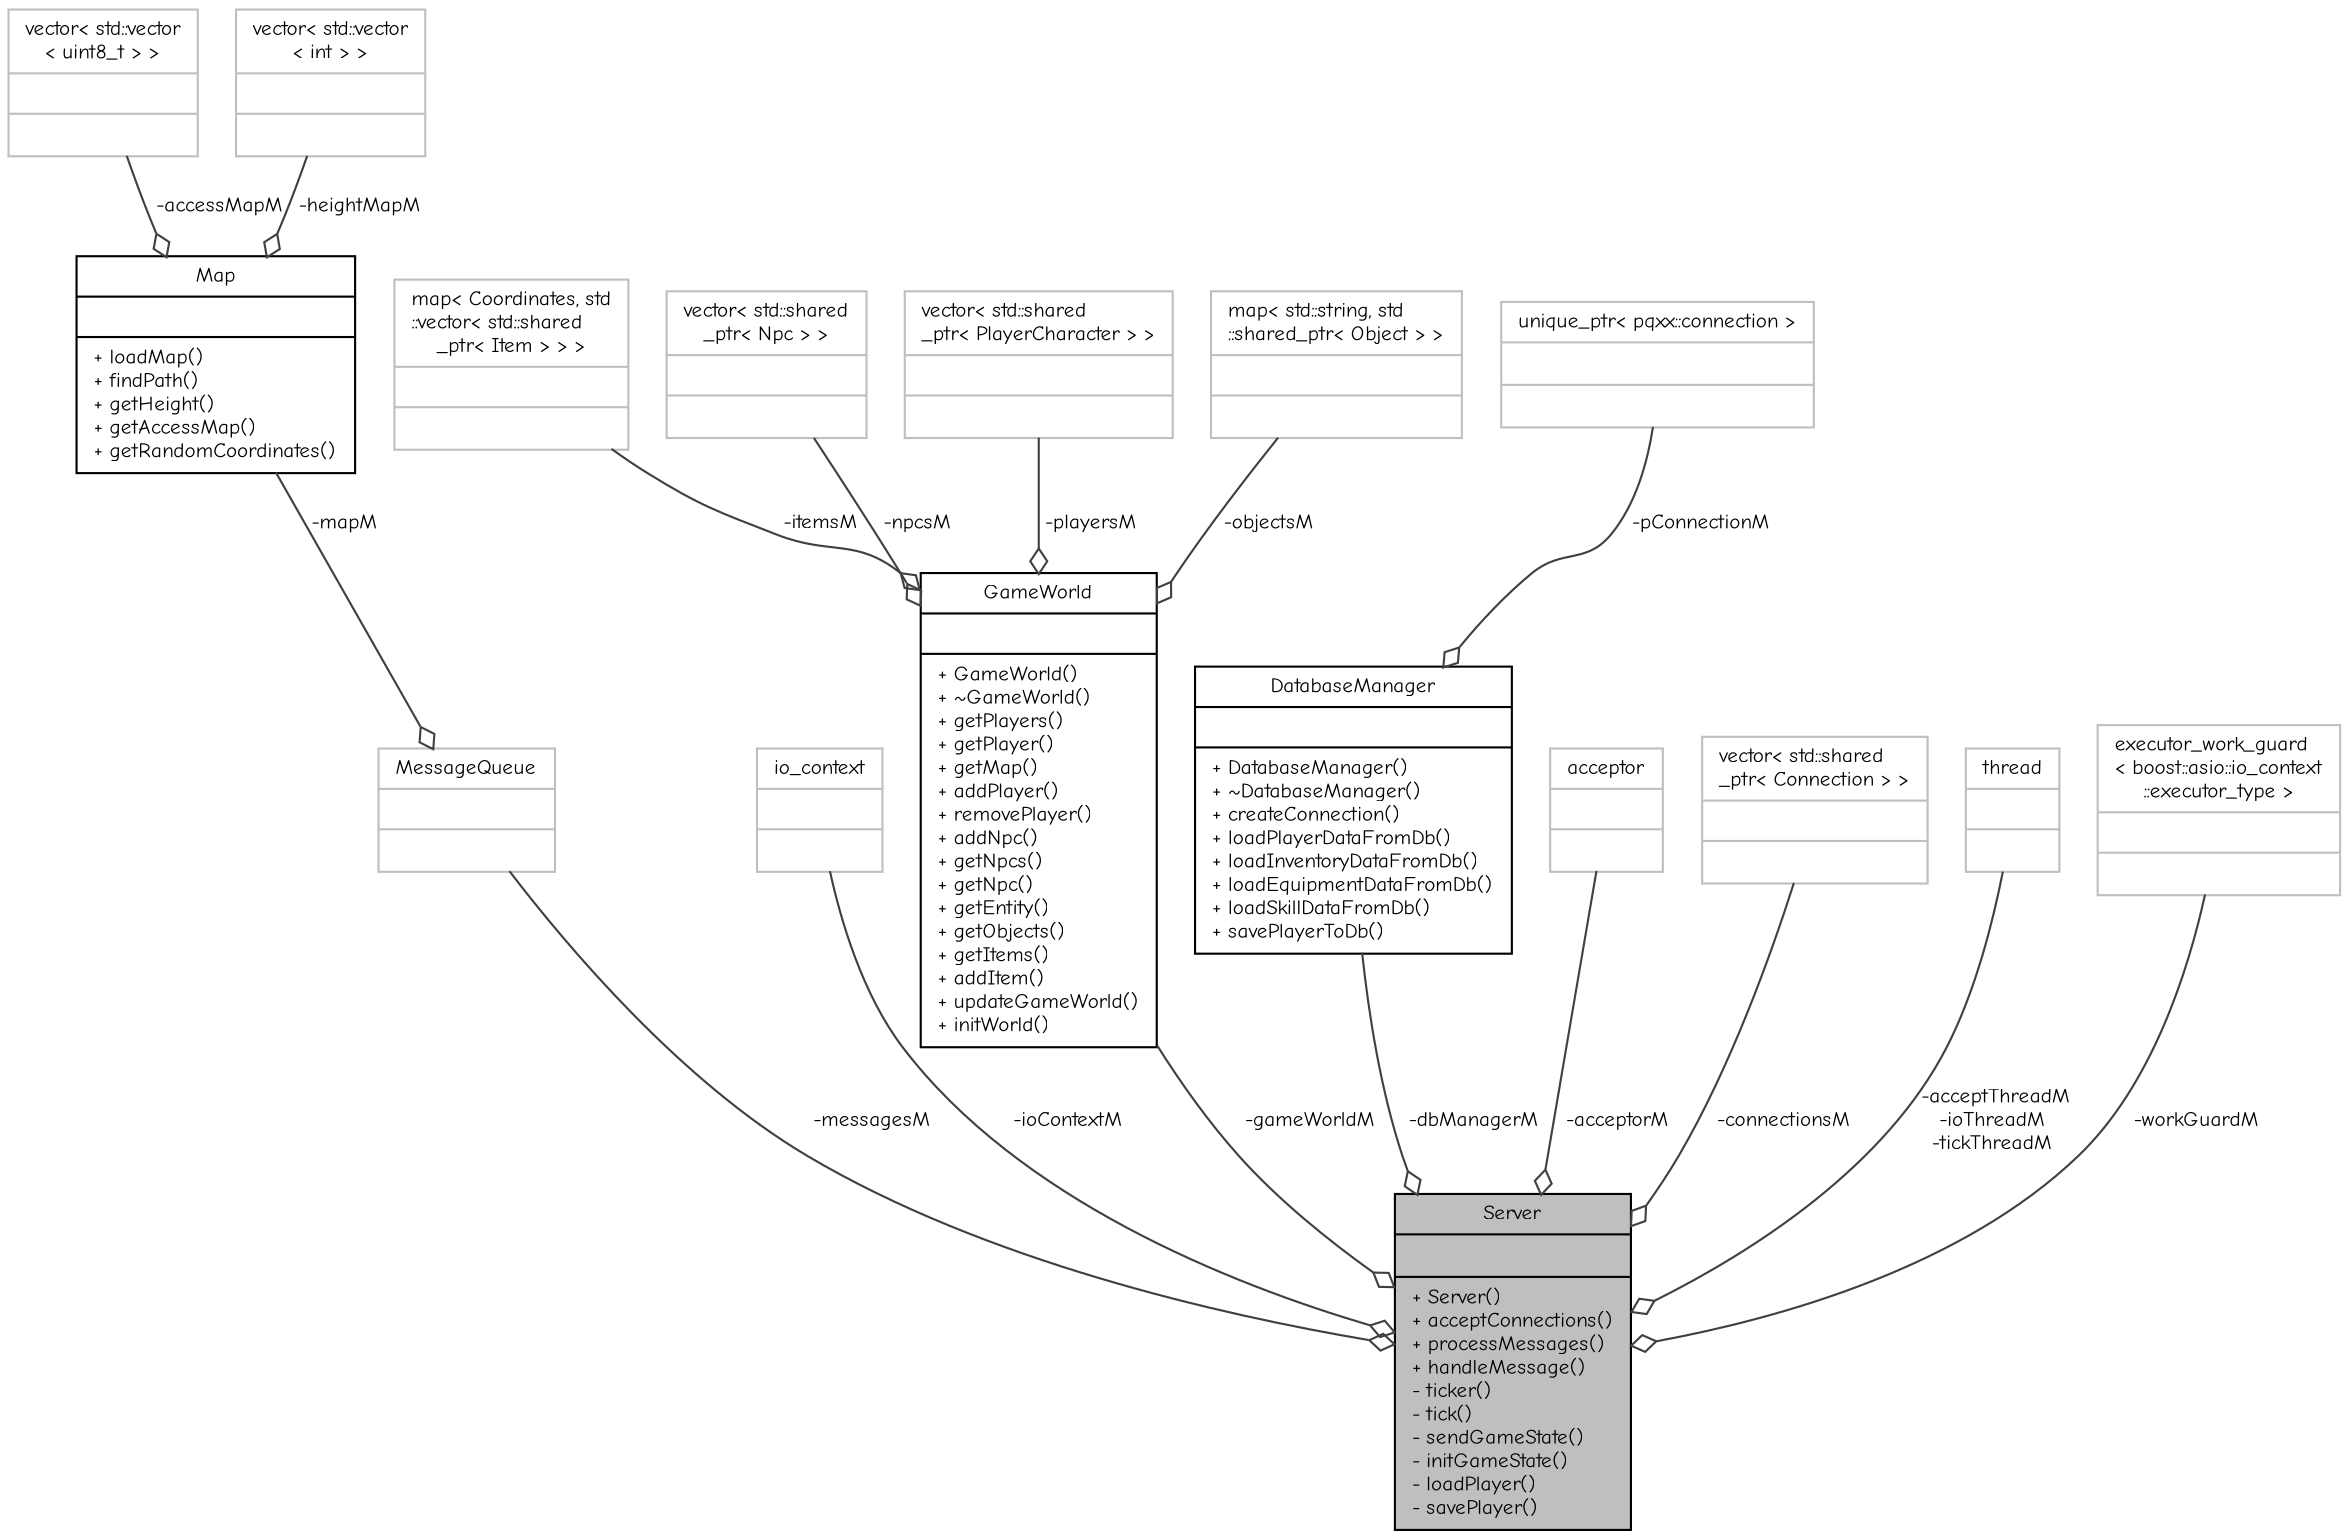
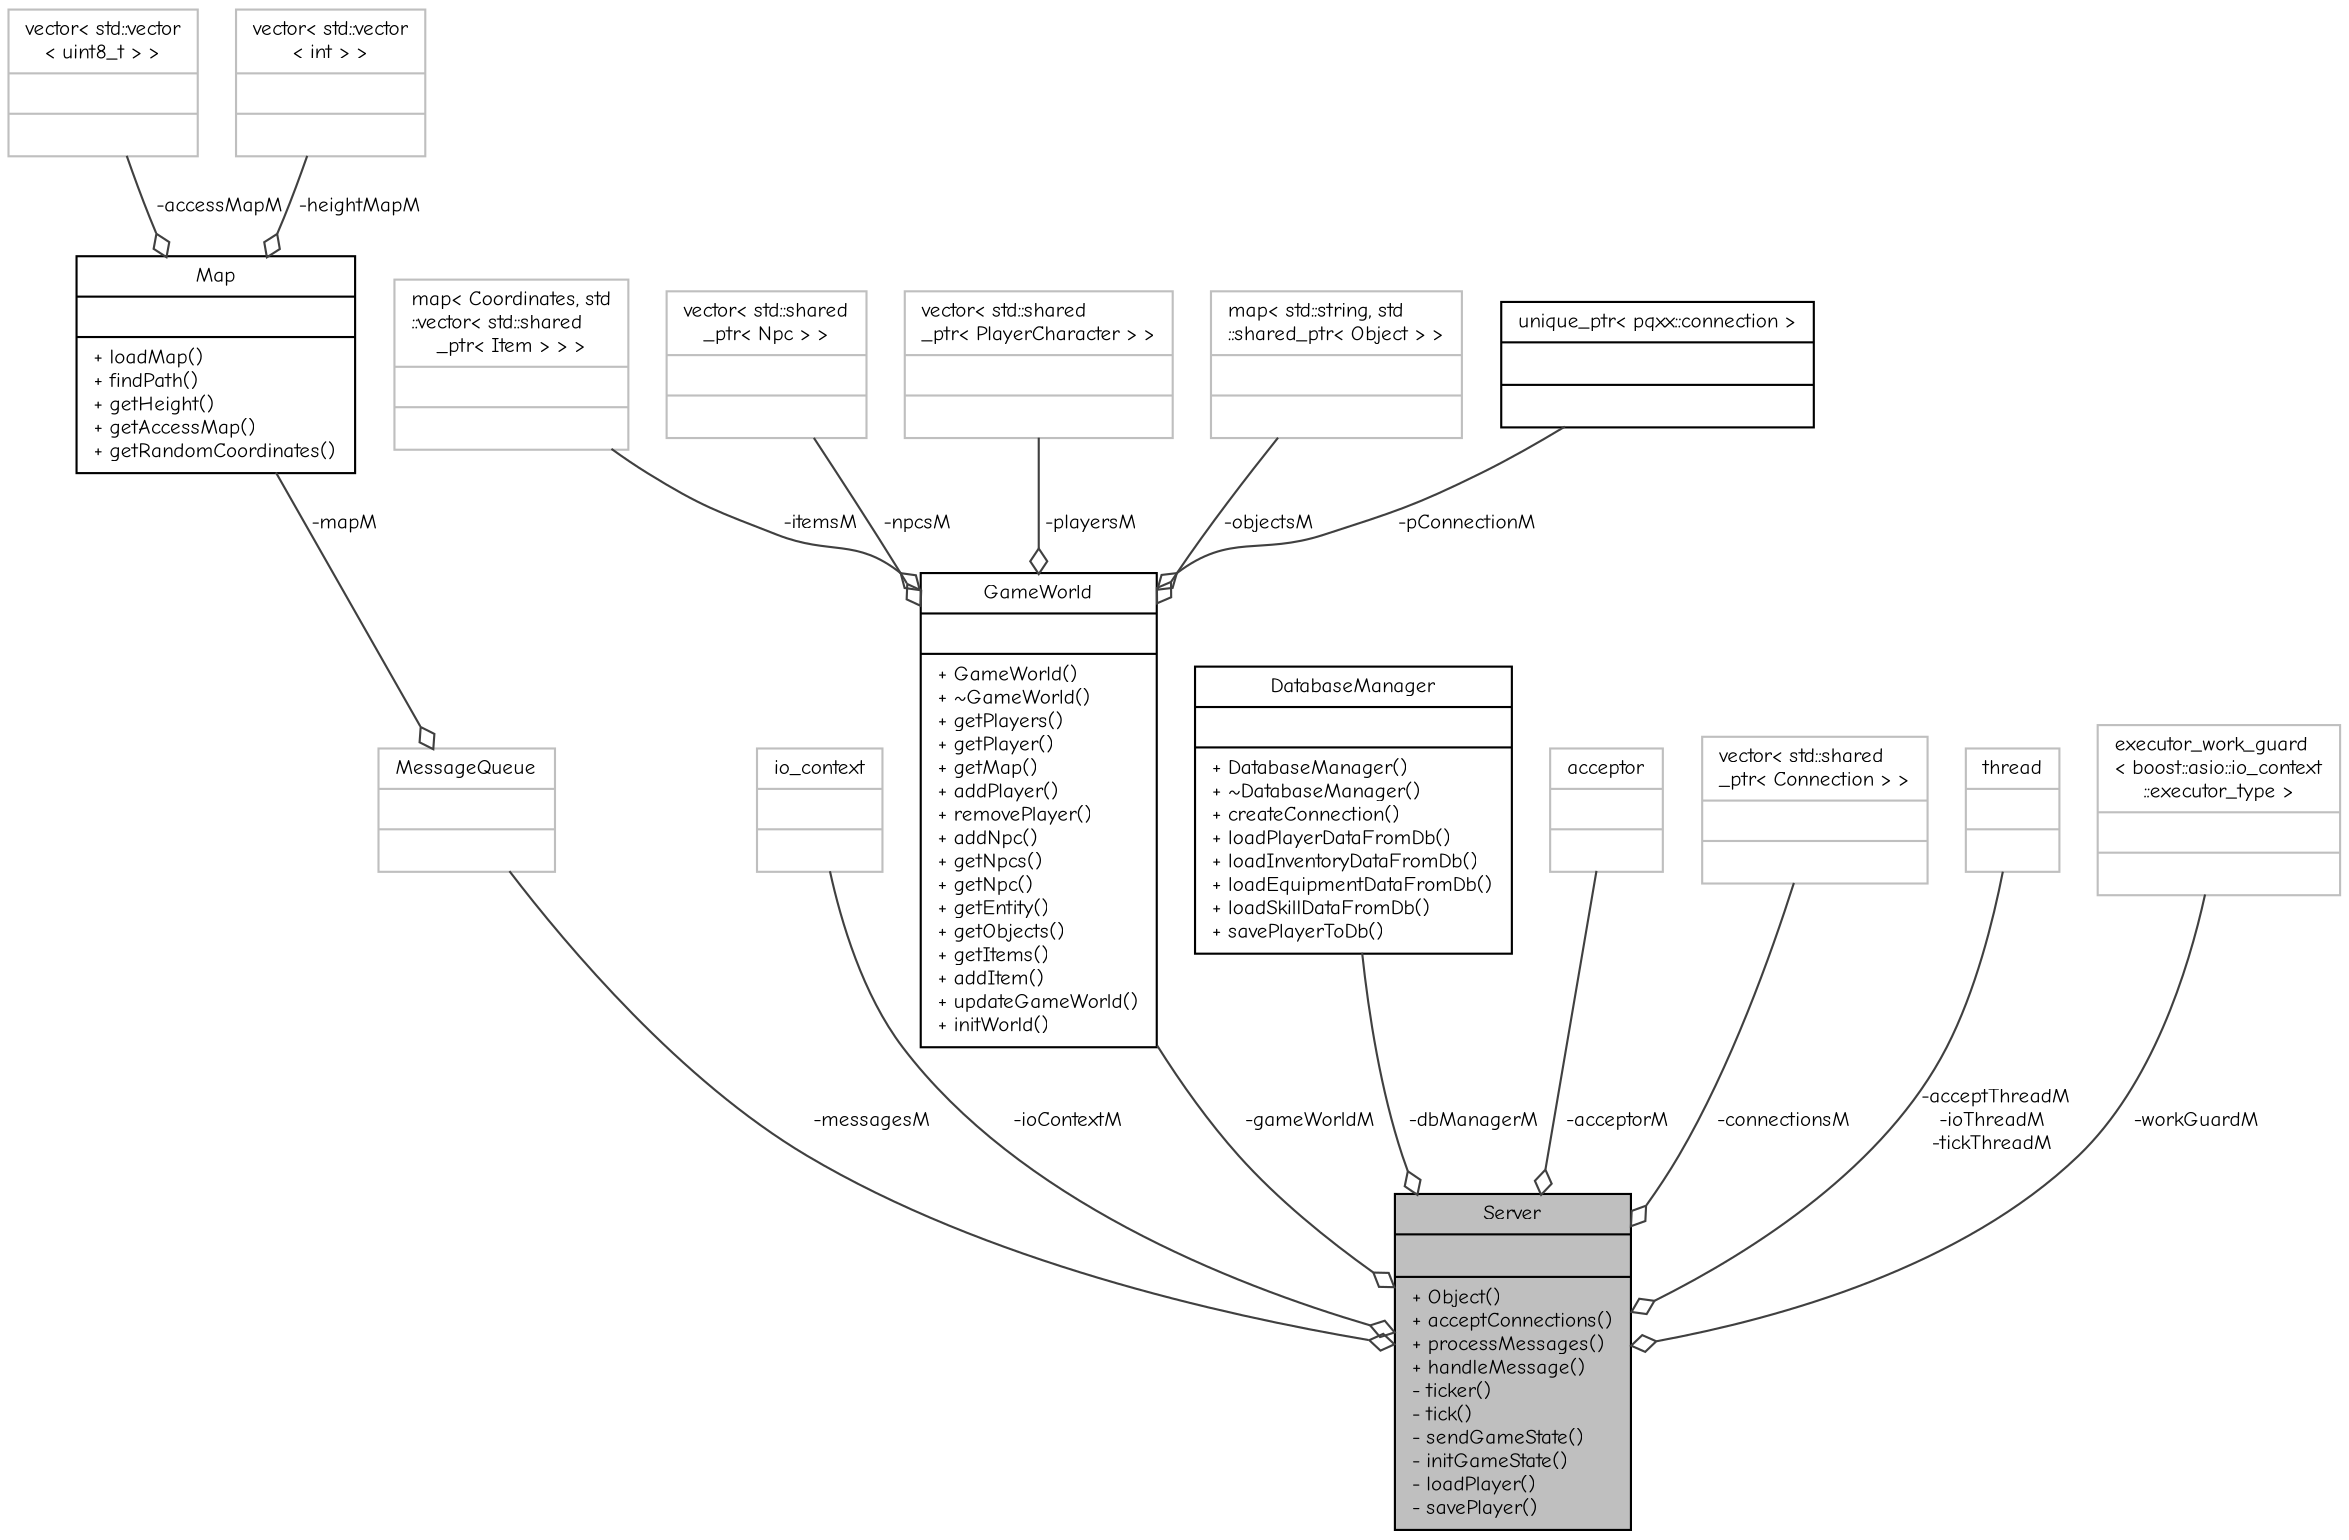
(1658, 365) -> (1658, 365)
(1579, 554) -> (1376, 518)
(1458, 1297) -> (1458, 1297)
